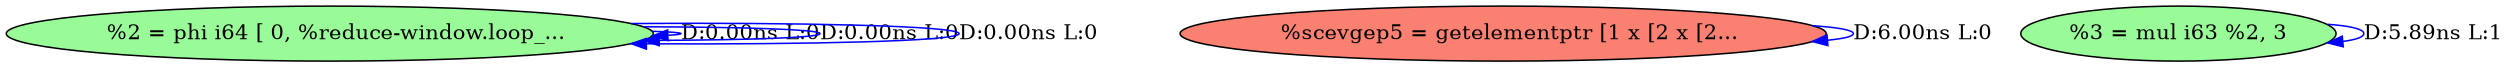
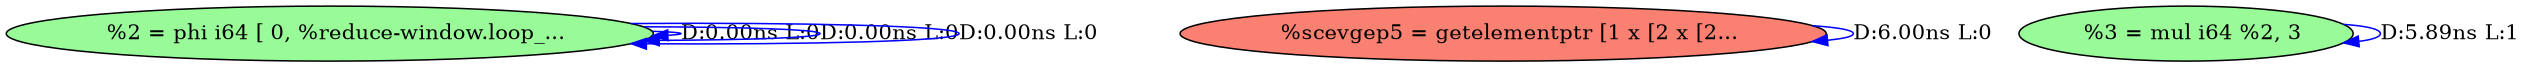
(2178, 34) -> (2186, 34)
